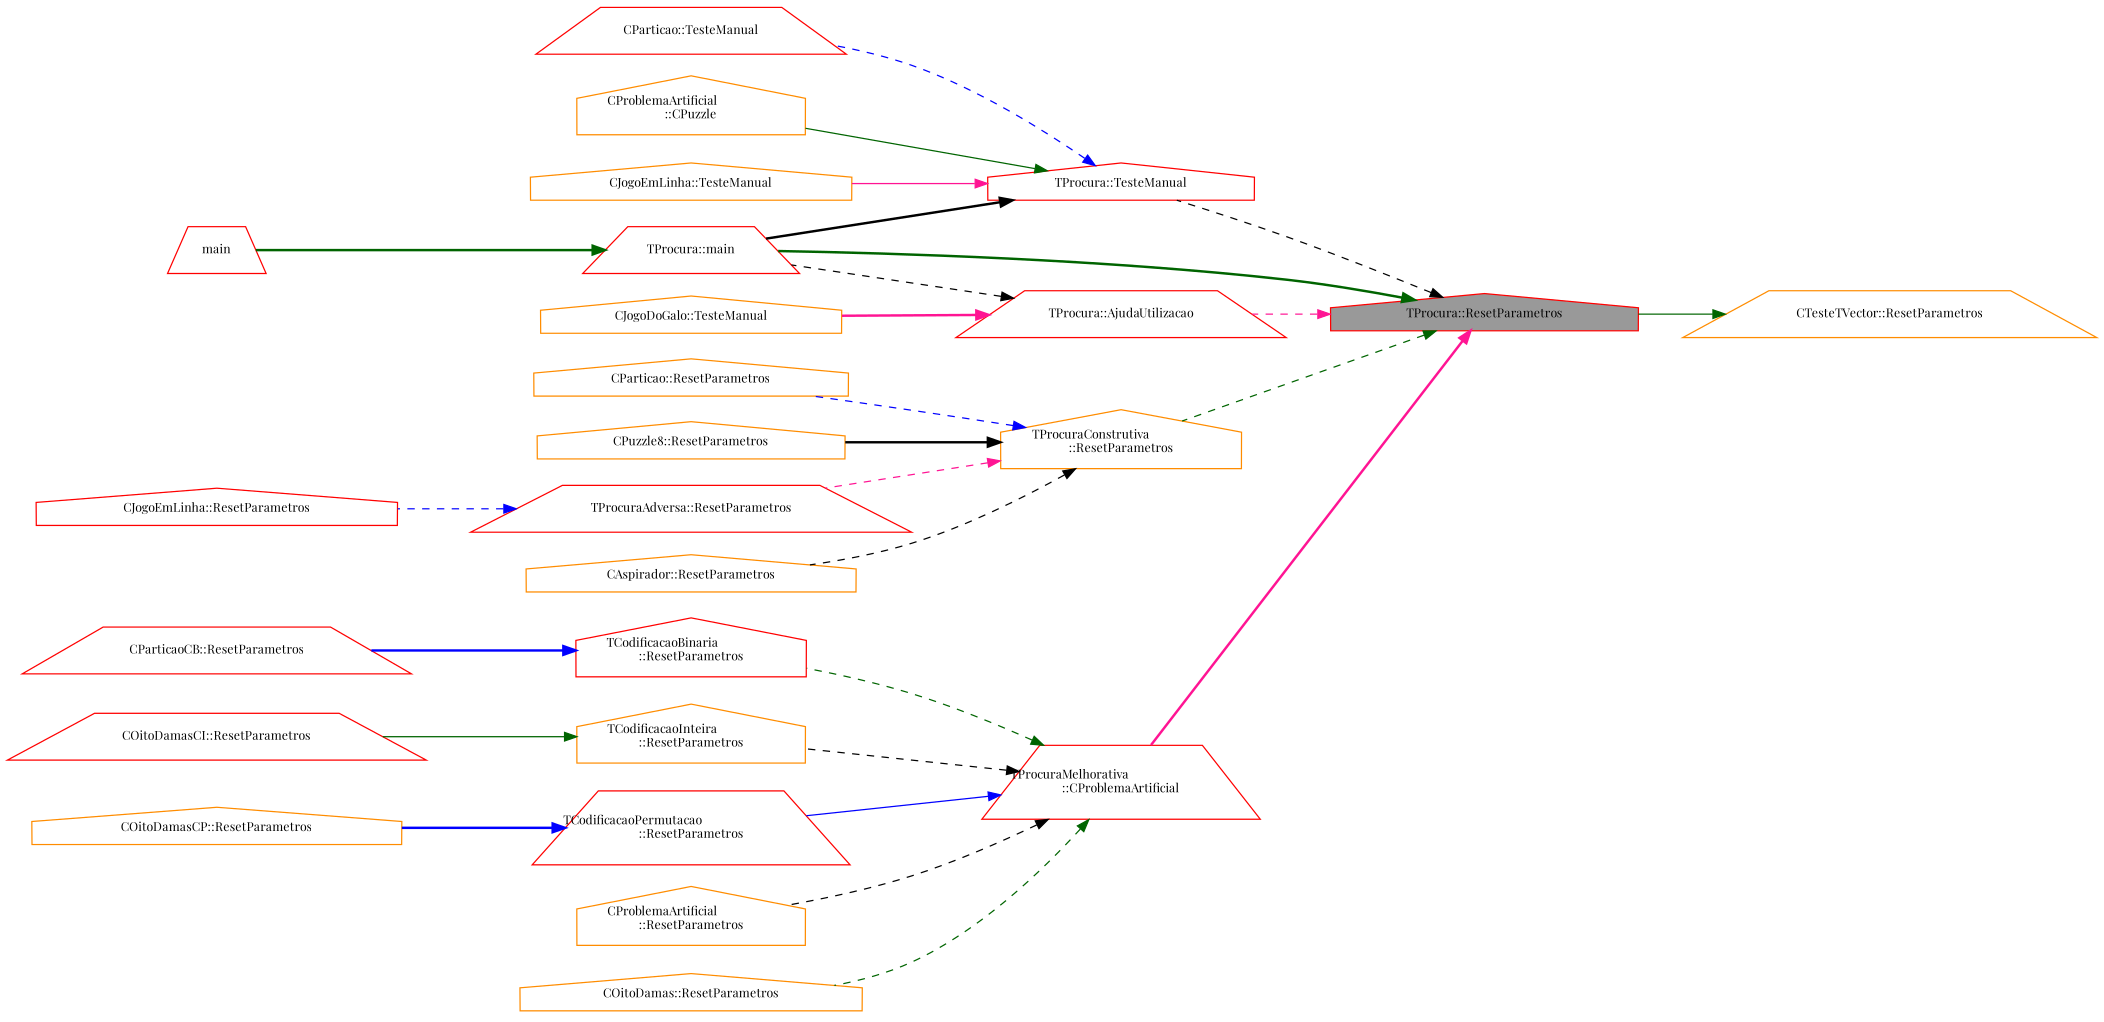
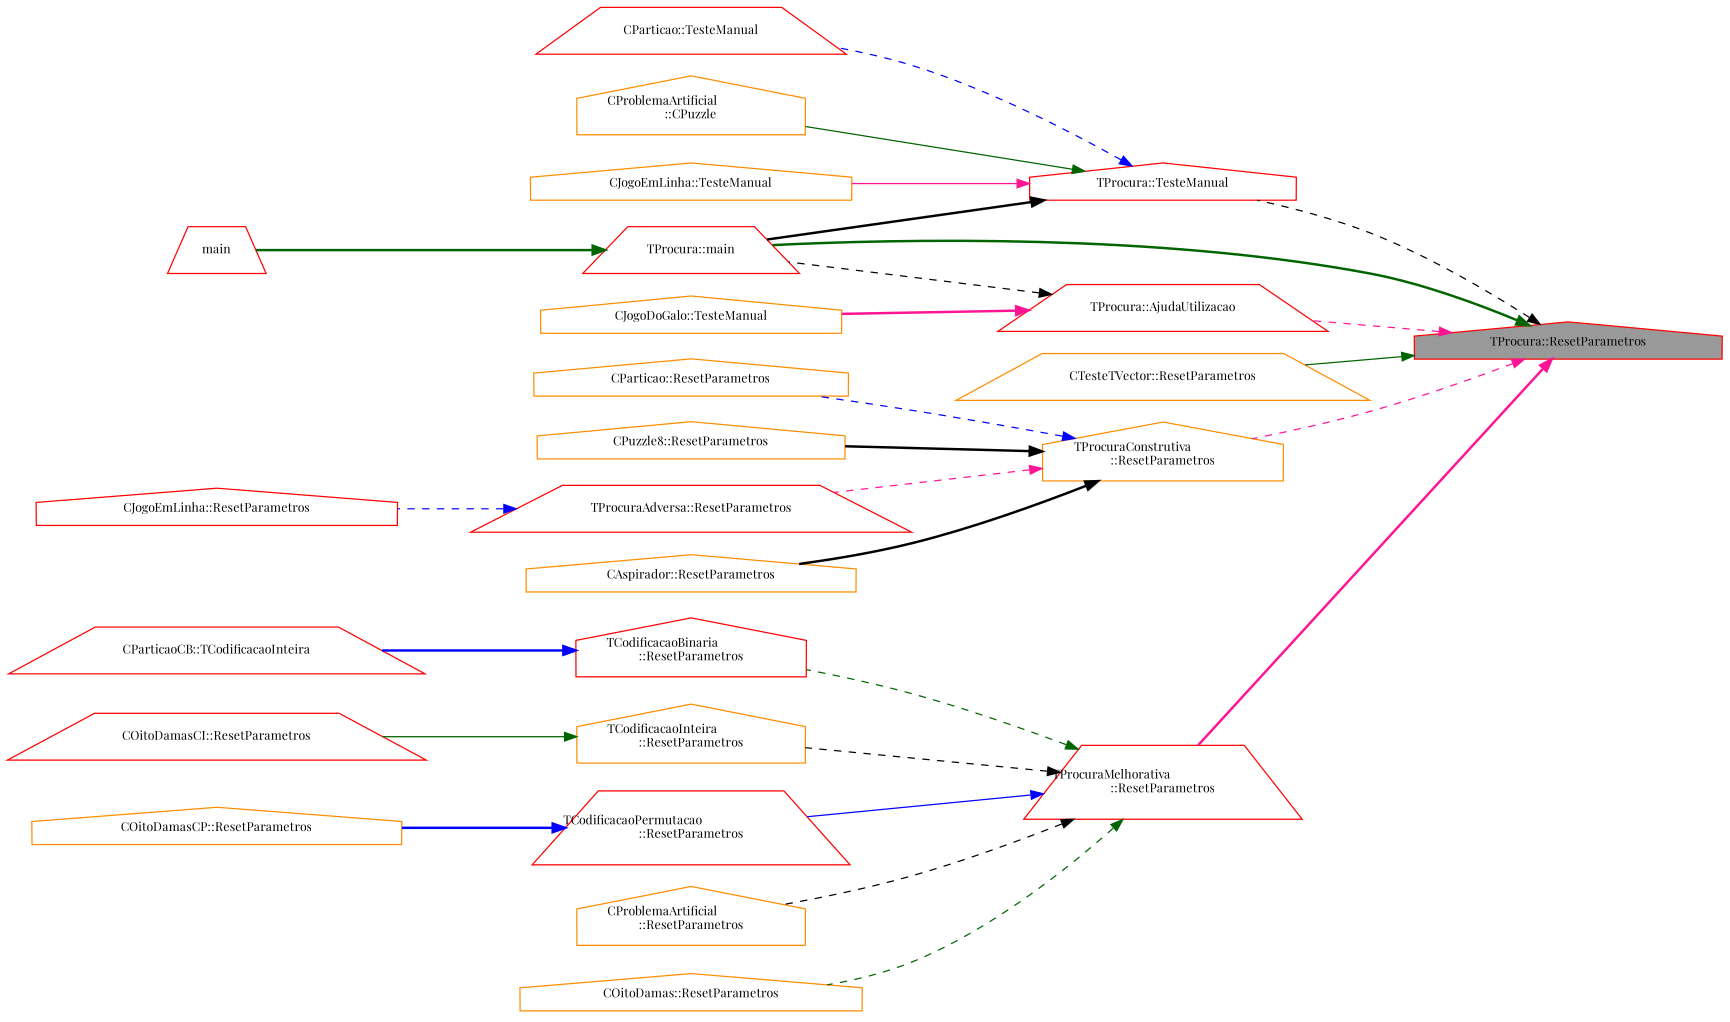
(1676, 314) -> (1353, 361)
(1303, 378) -> (1384, 407)
(942, 533) -> (945, 534)
(217, 650) -> (217, 650)
(1121, 782) -> (1163, 782)
